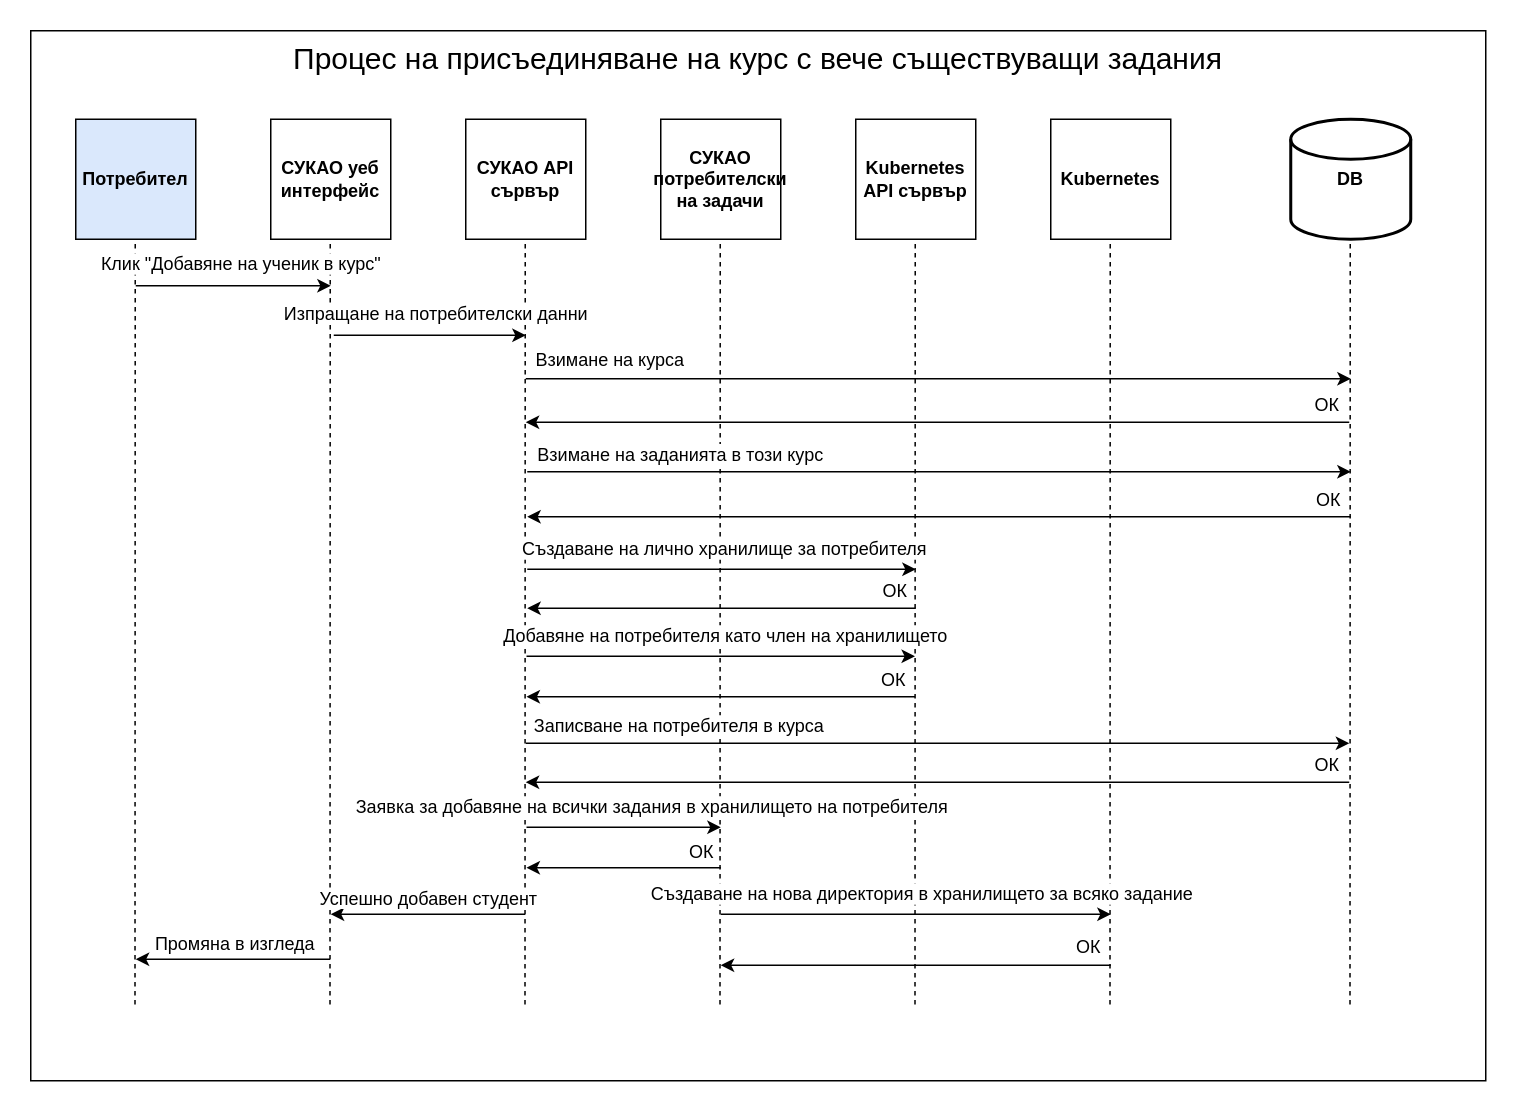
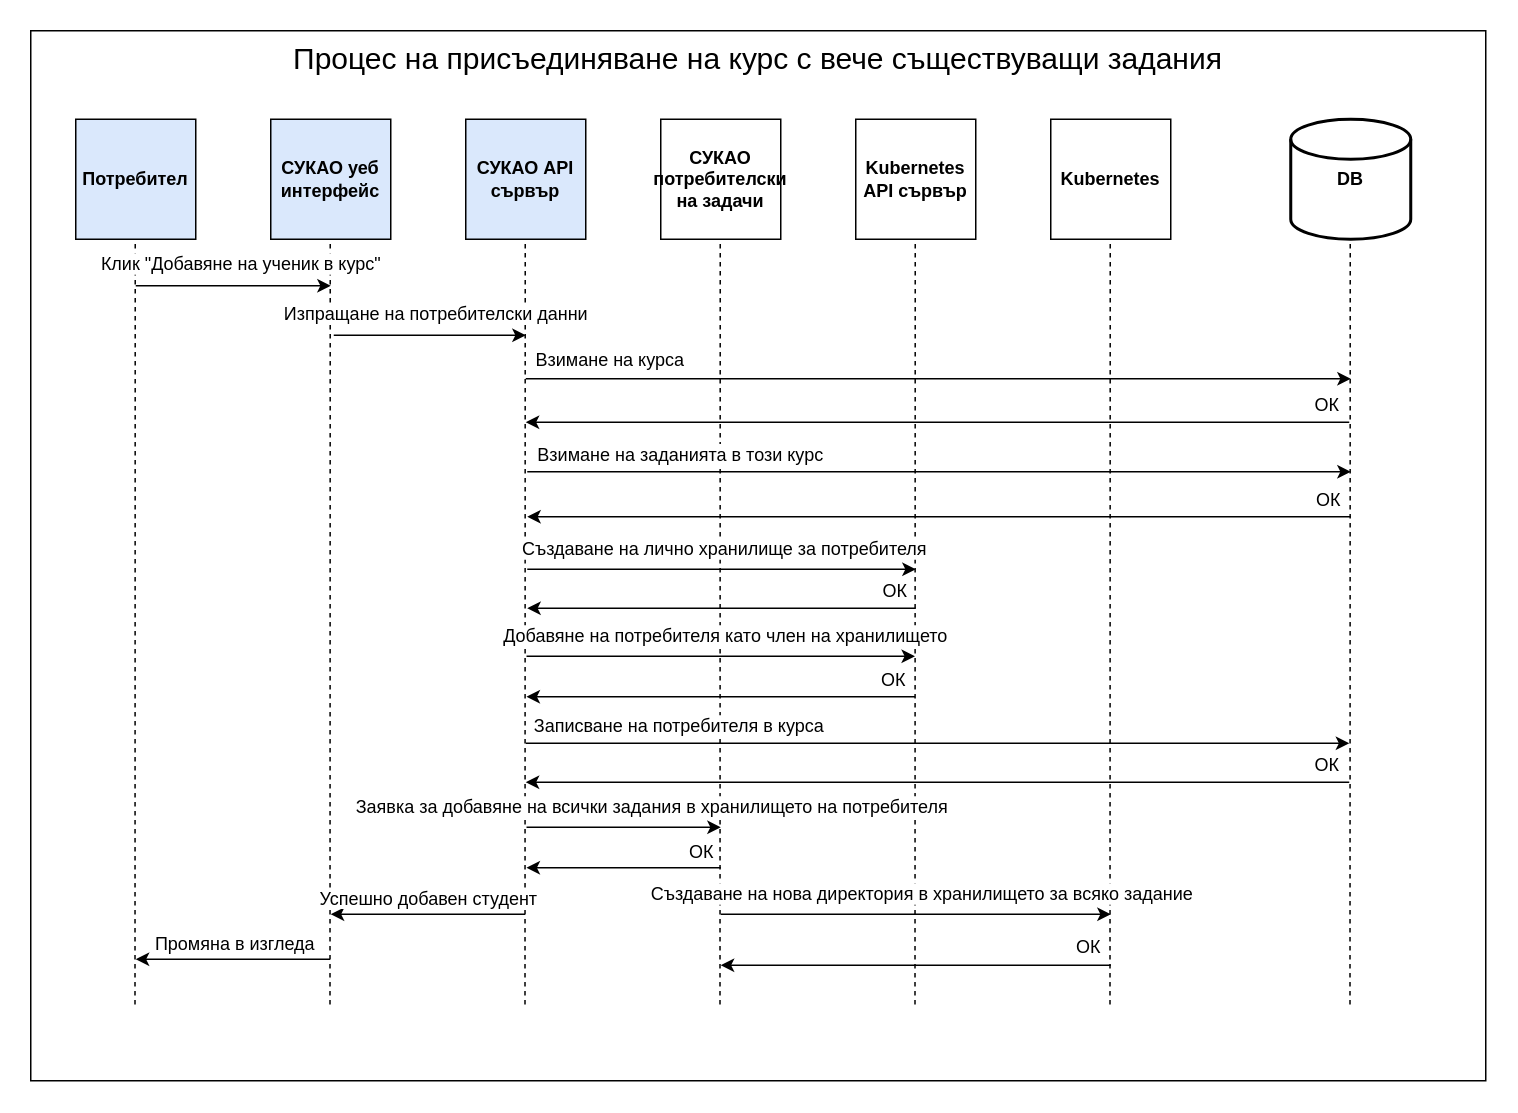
(331, 179) -> (331, 179)
(526, 179) -> (526, 179)
